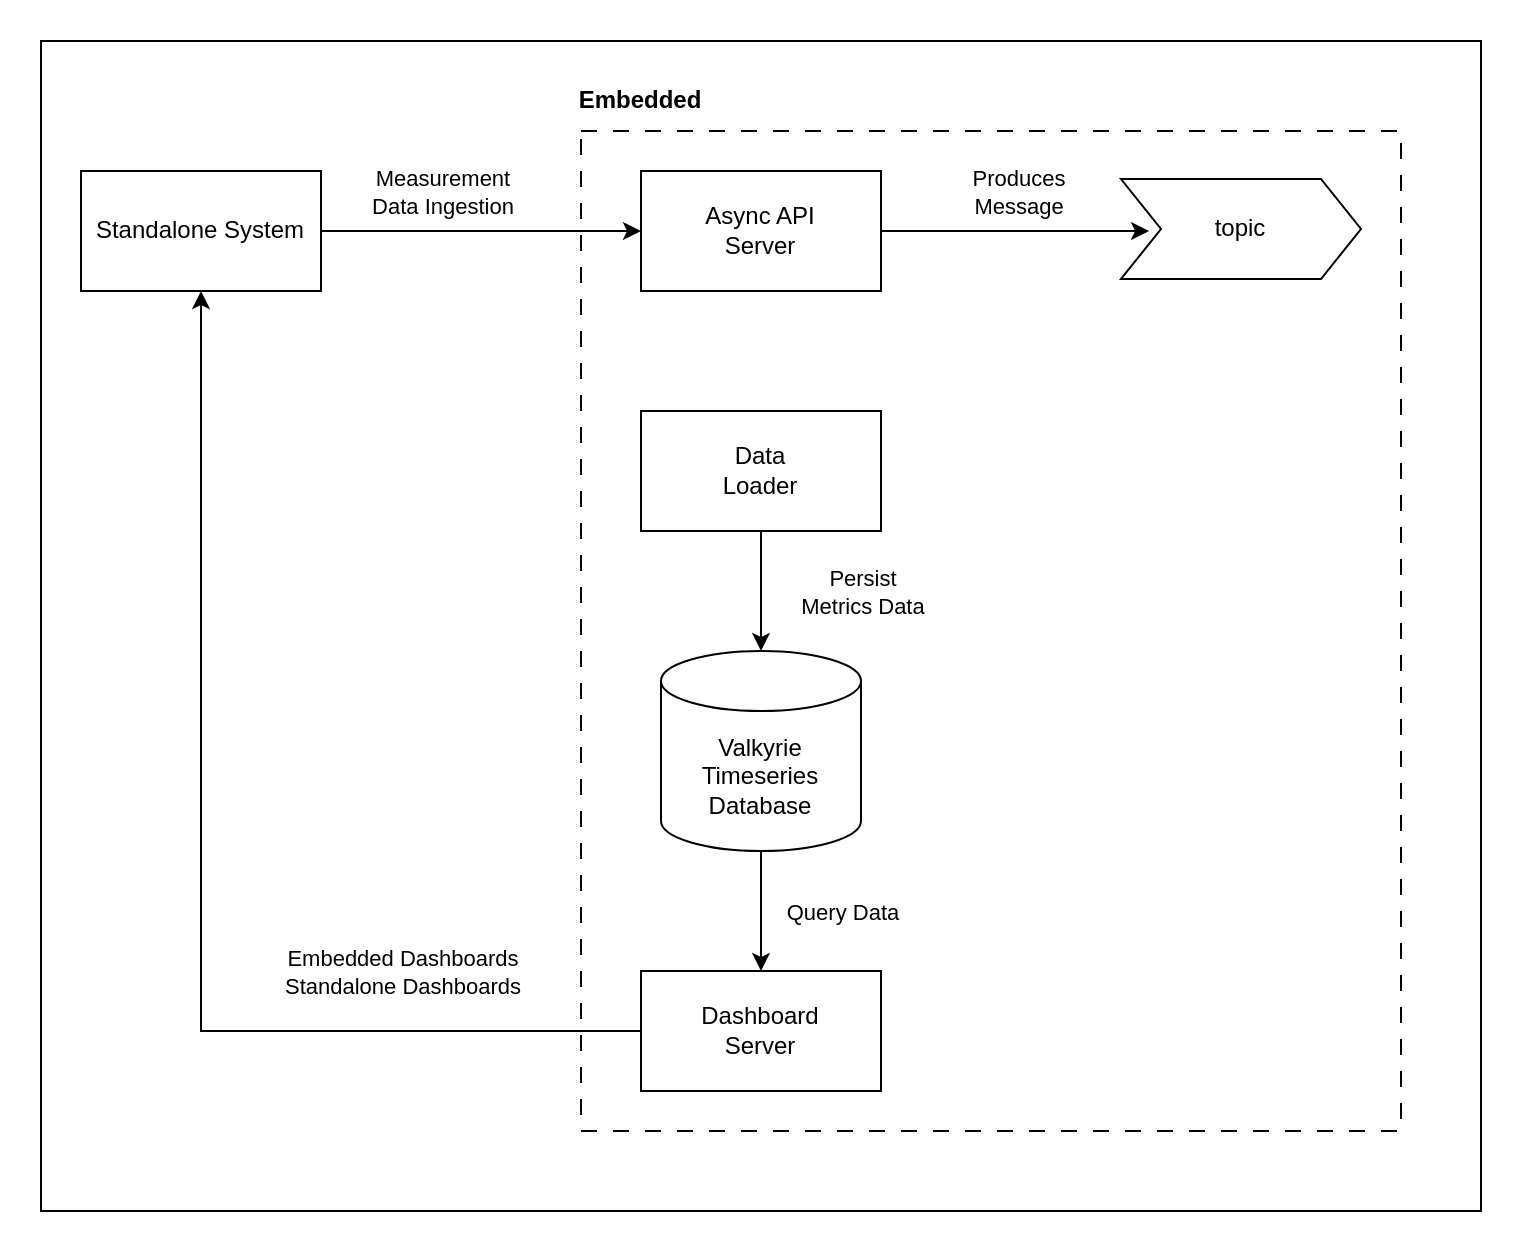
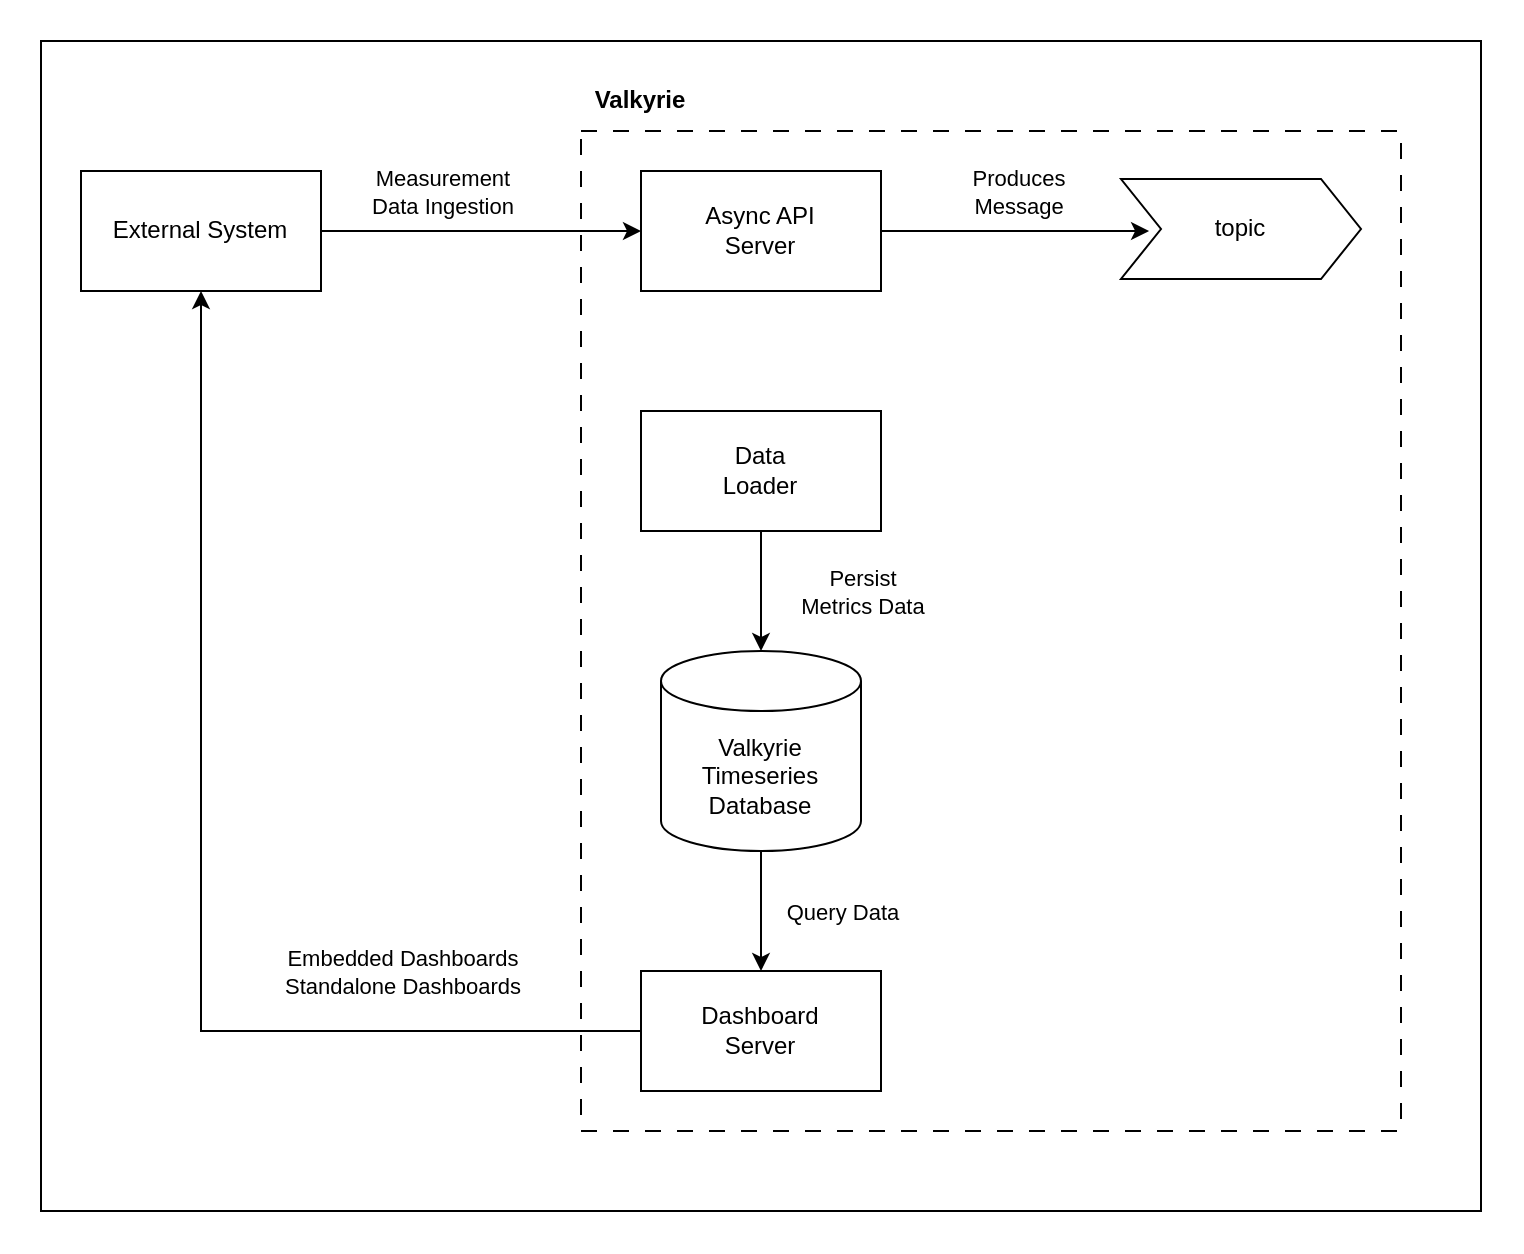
(641, 101) -> (641, 101)
(201, 231) -> (201, 231)
